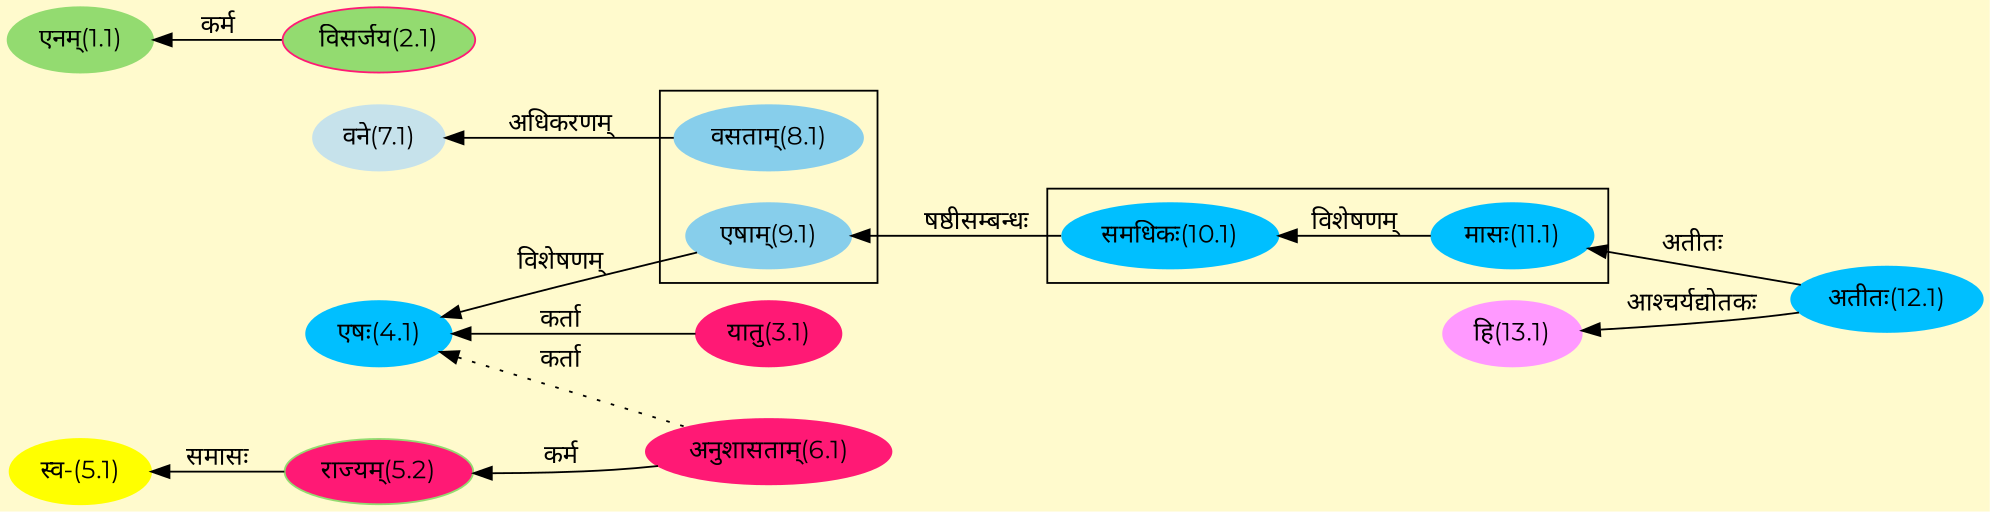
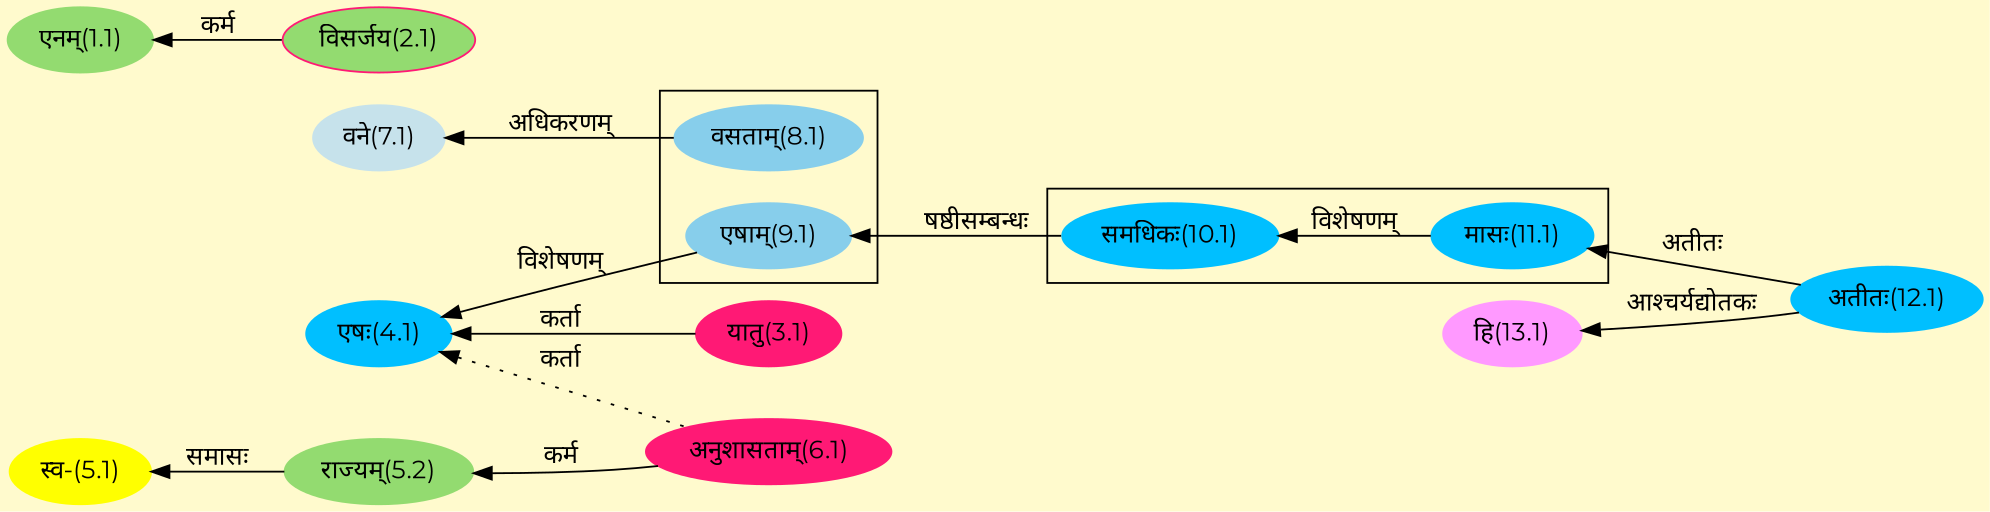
(379, 472) -> (379, 472)
